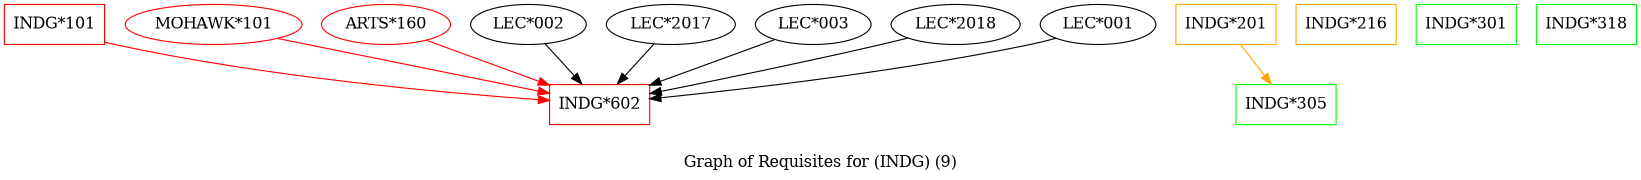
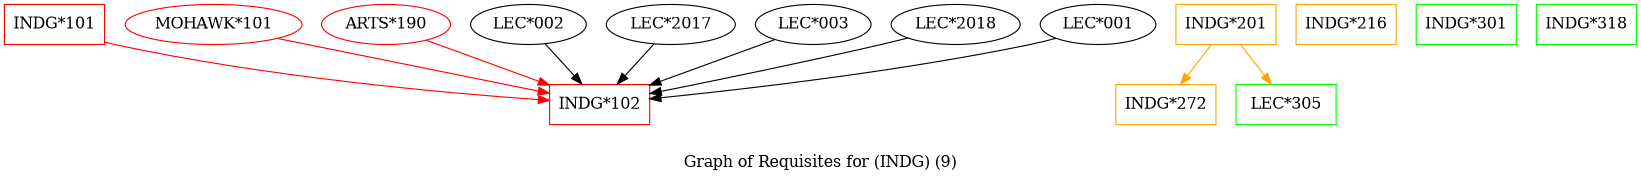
(386, 24) -> (386, 24)
(600, 105) -> (600, 105)
none -> (1166, 105)
(1286, 105) -> (1286, 105)
